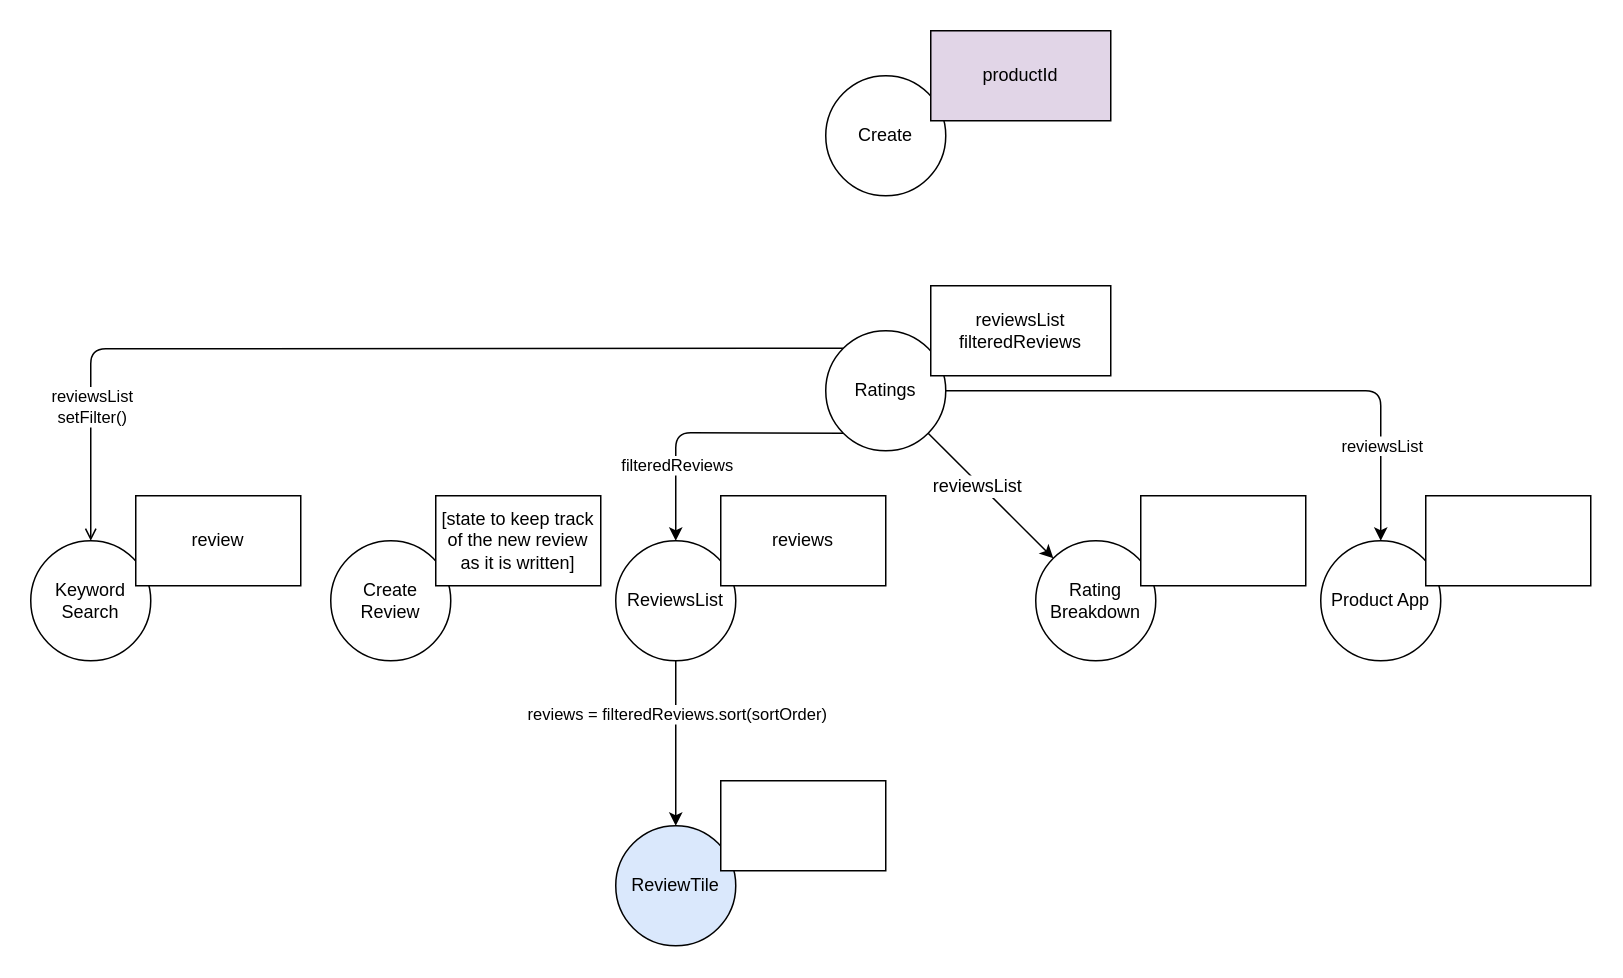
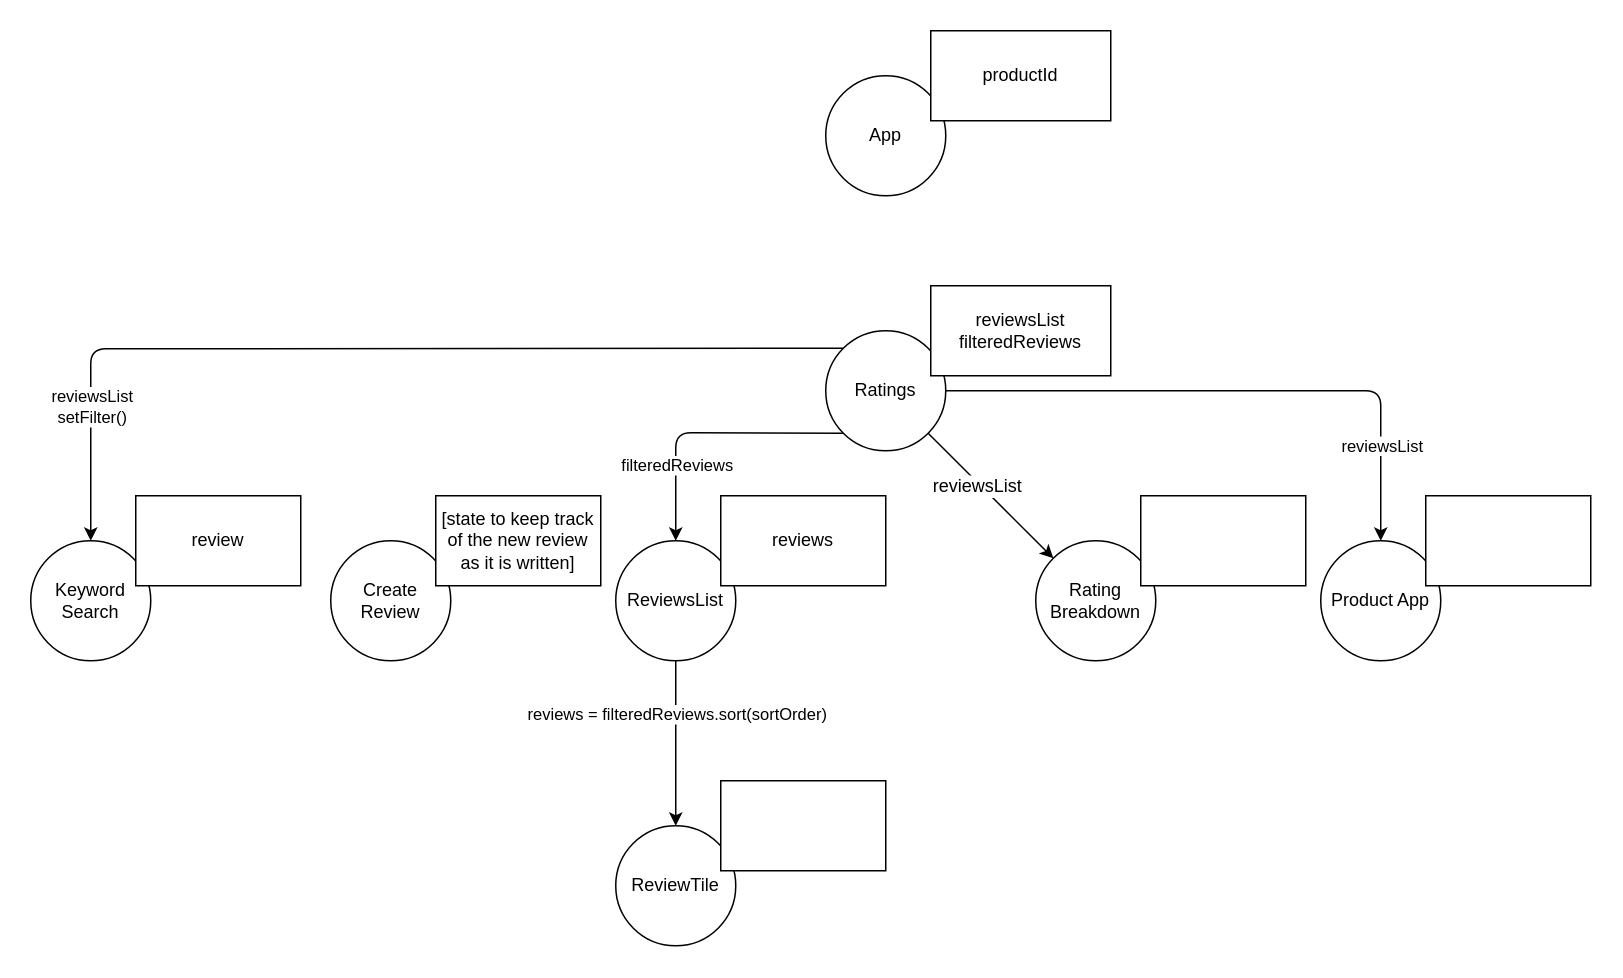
(1021, 76) -> (1021, 76)
(886, 136) -> (886, 136)
(91, 531) -> (91, 529)
(676, 886) -> (676, 886)
